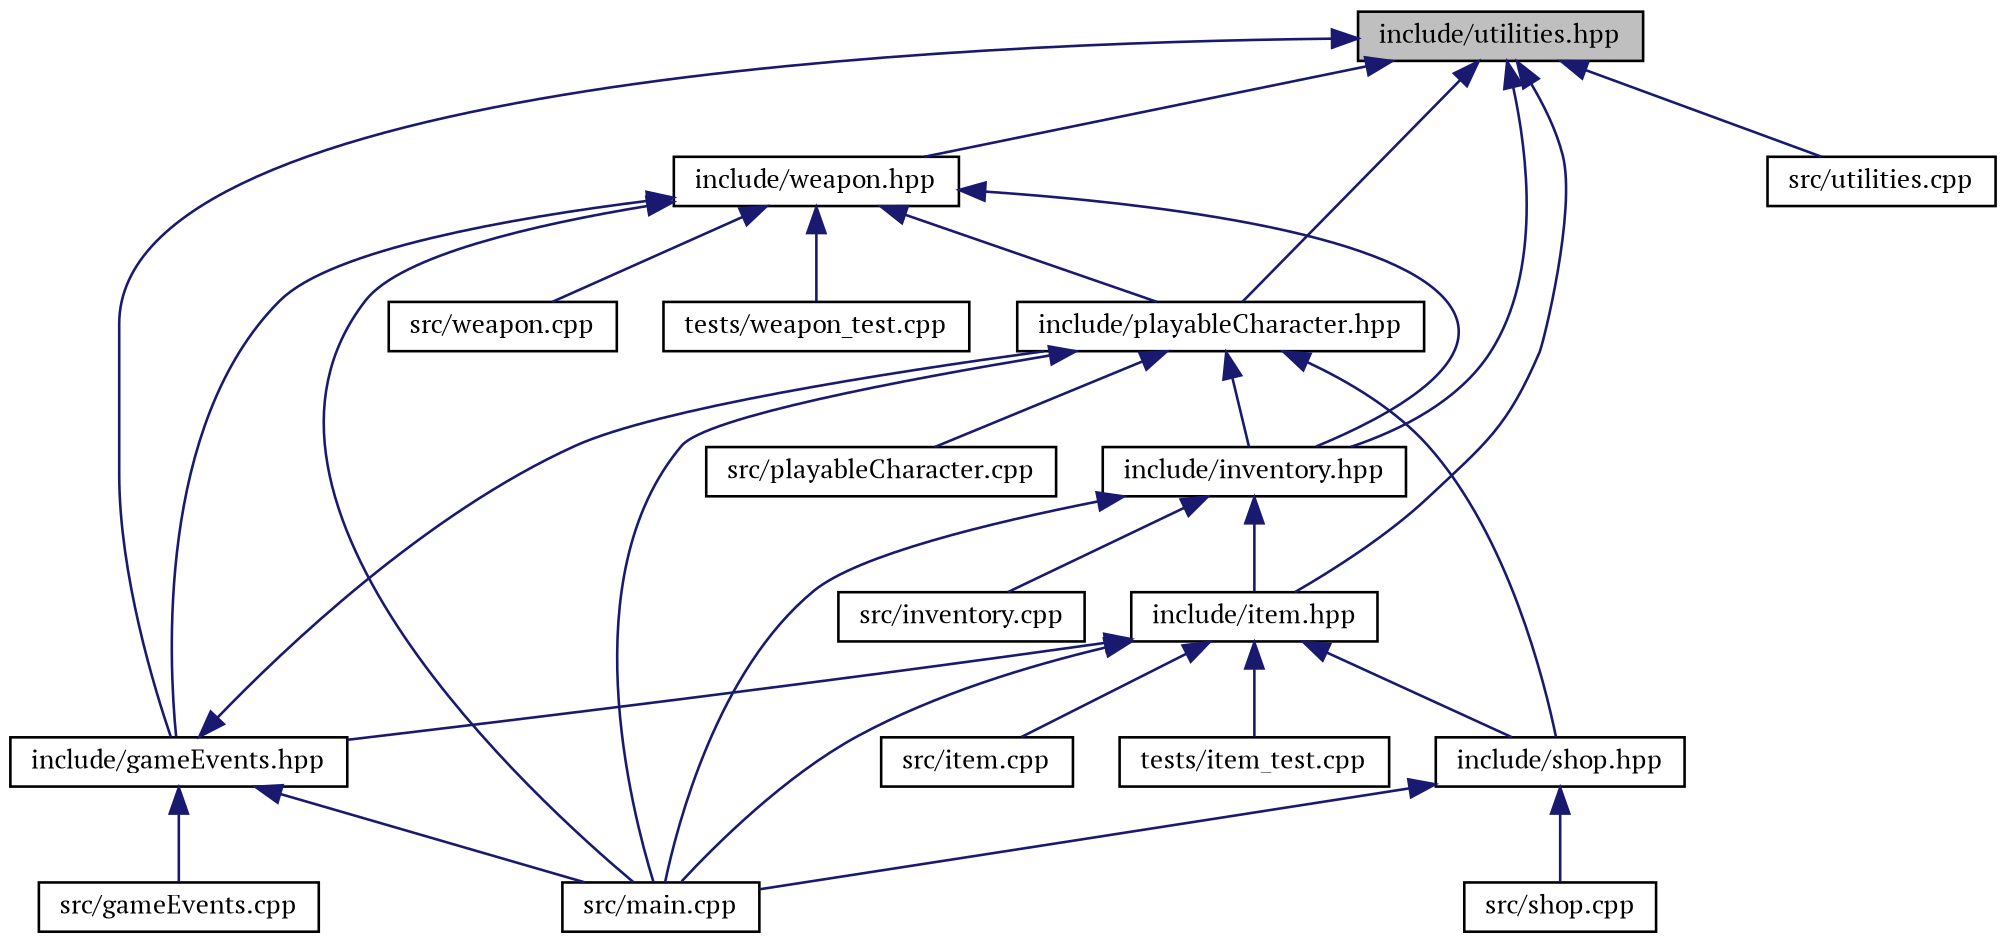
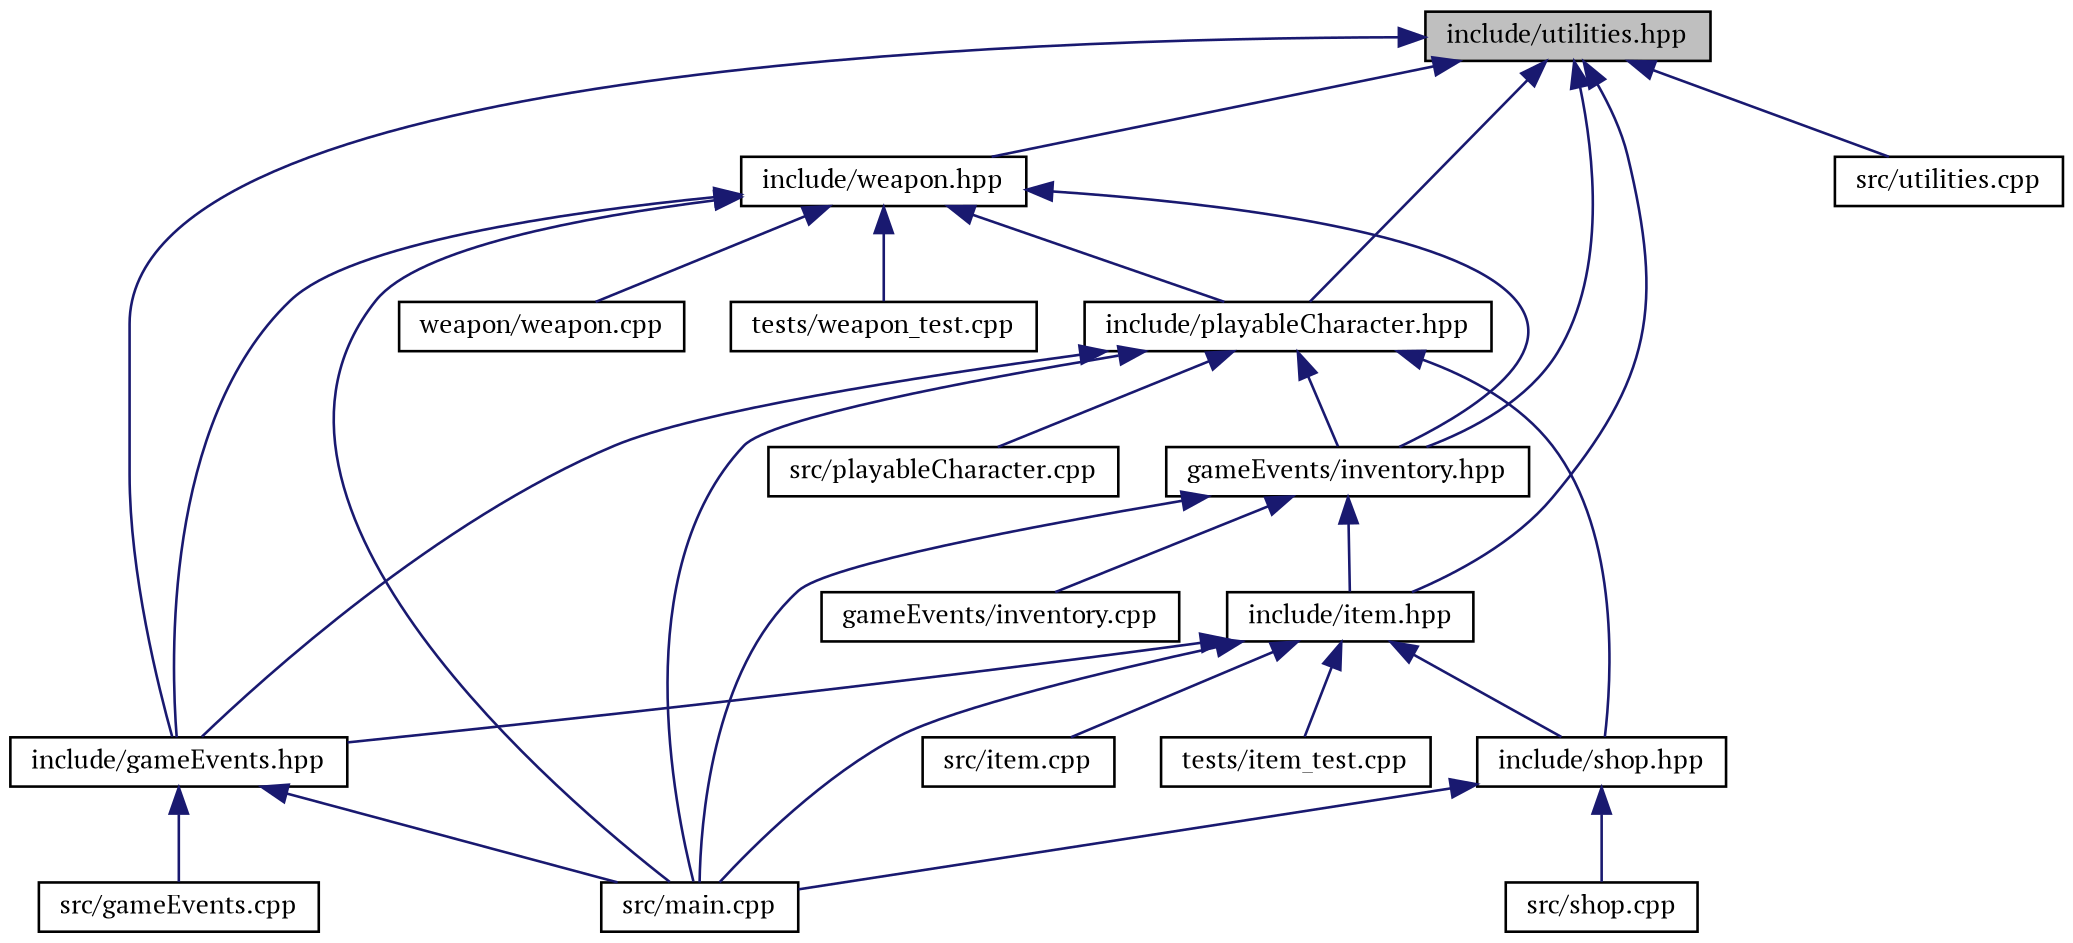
(503, 327) -> (542, 327)
(588, 441) -> (600, 453)
(1254, 472) -> (1348, 472)
(962, 617) -> (1000, 617)
